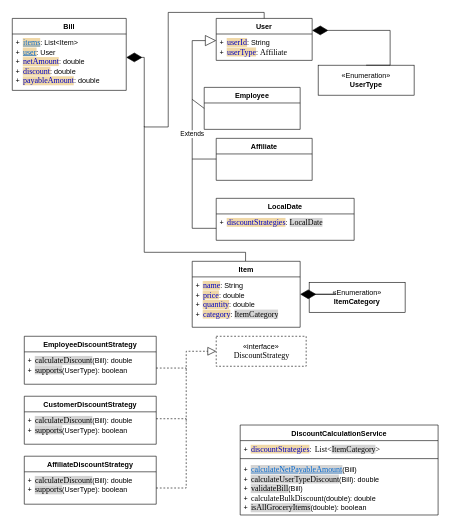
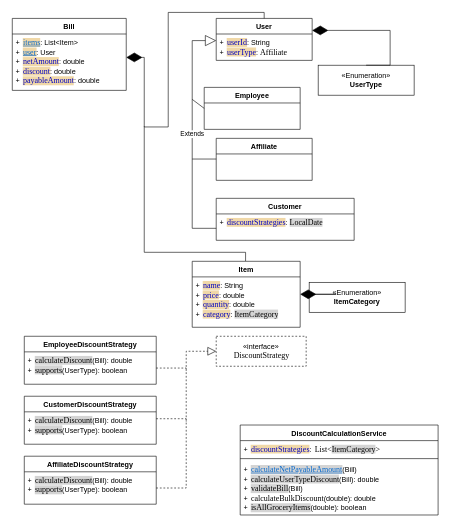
(285, 207) -> (285, 207)
